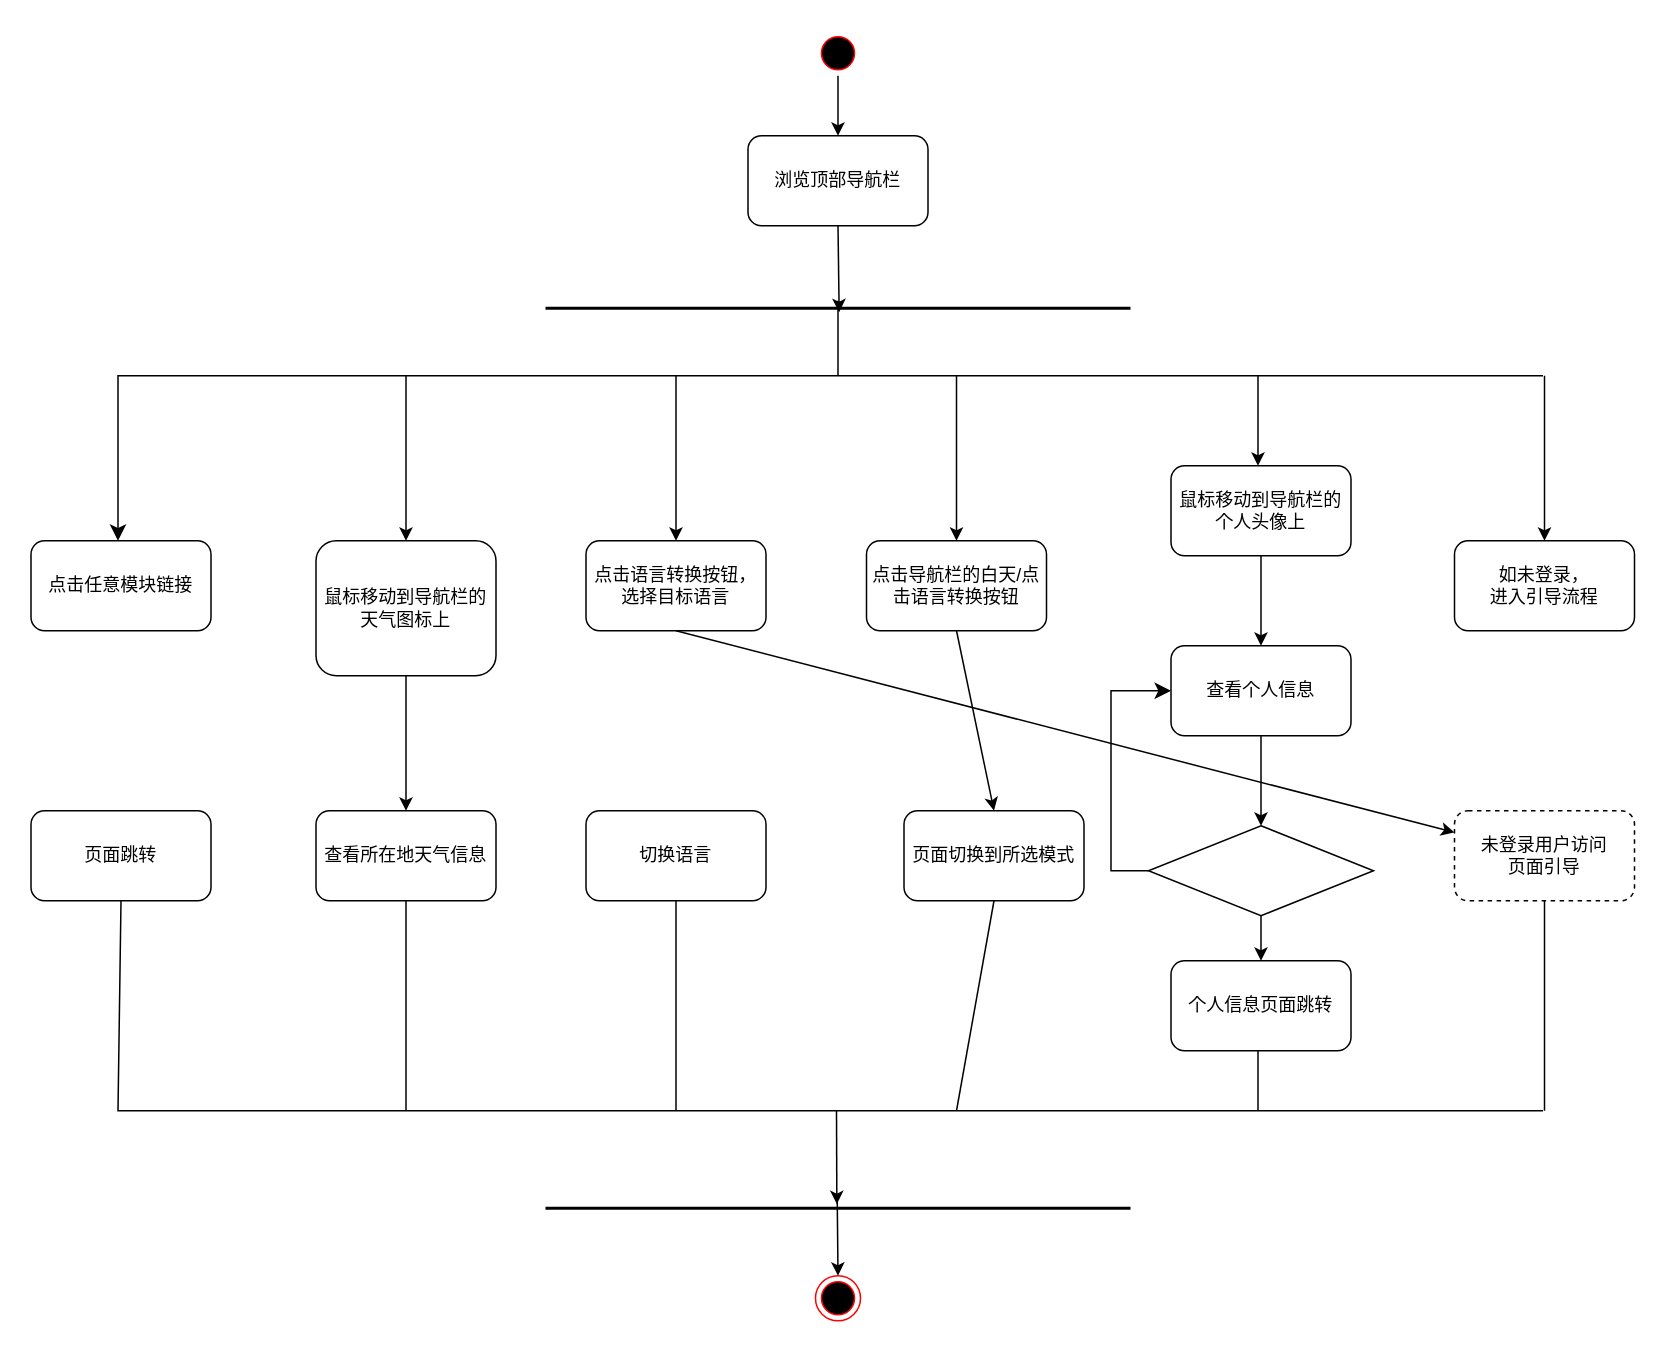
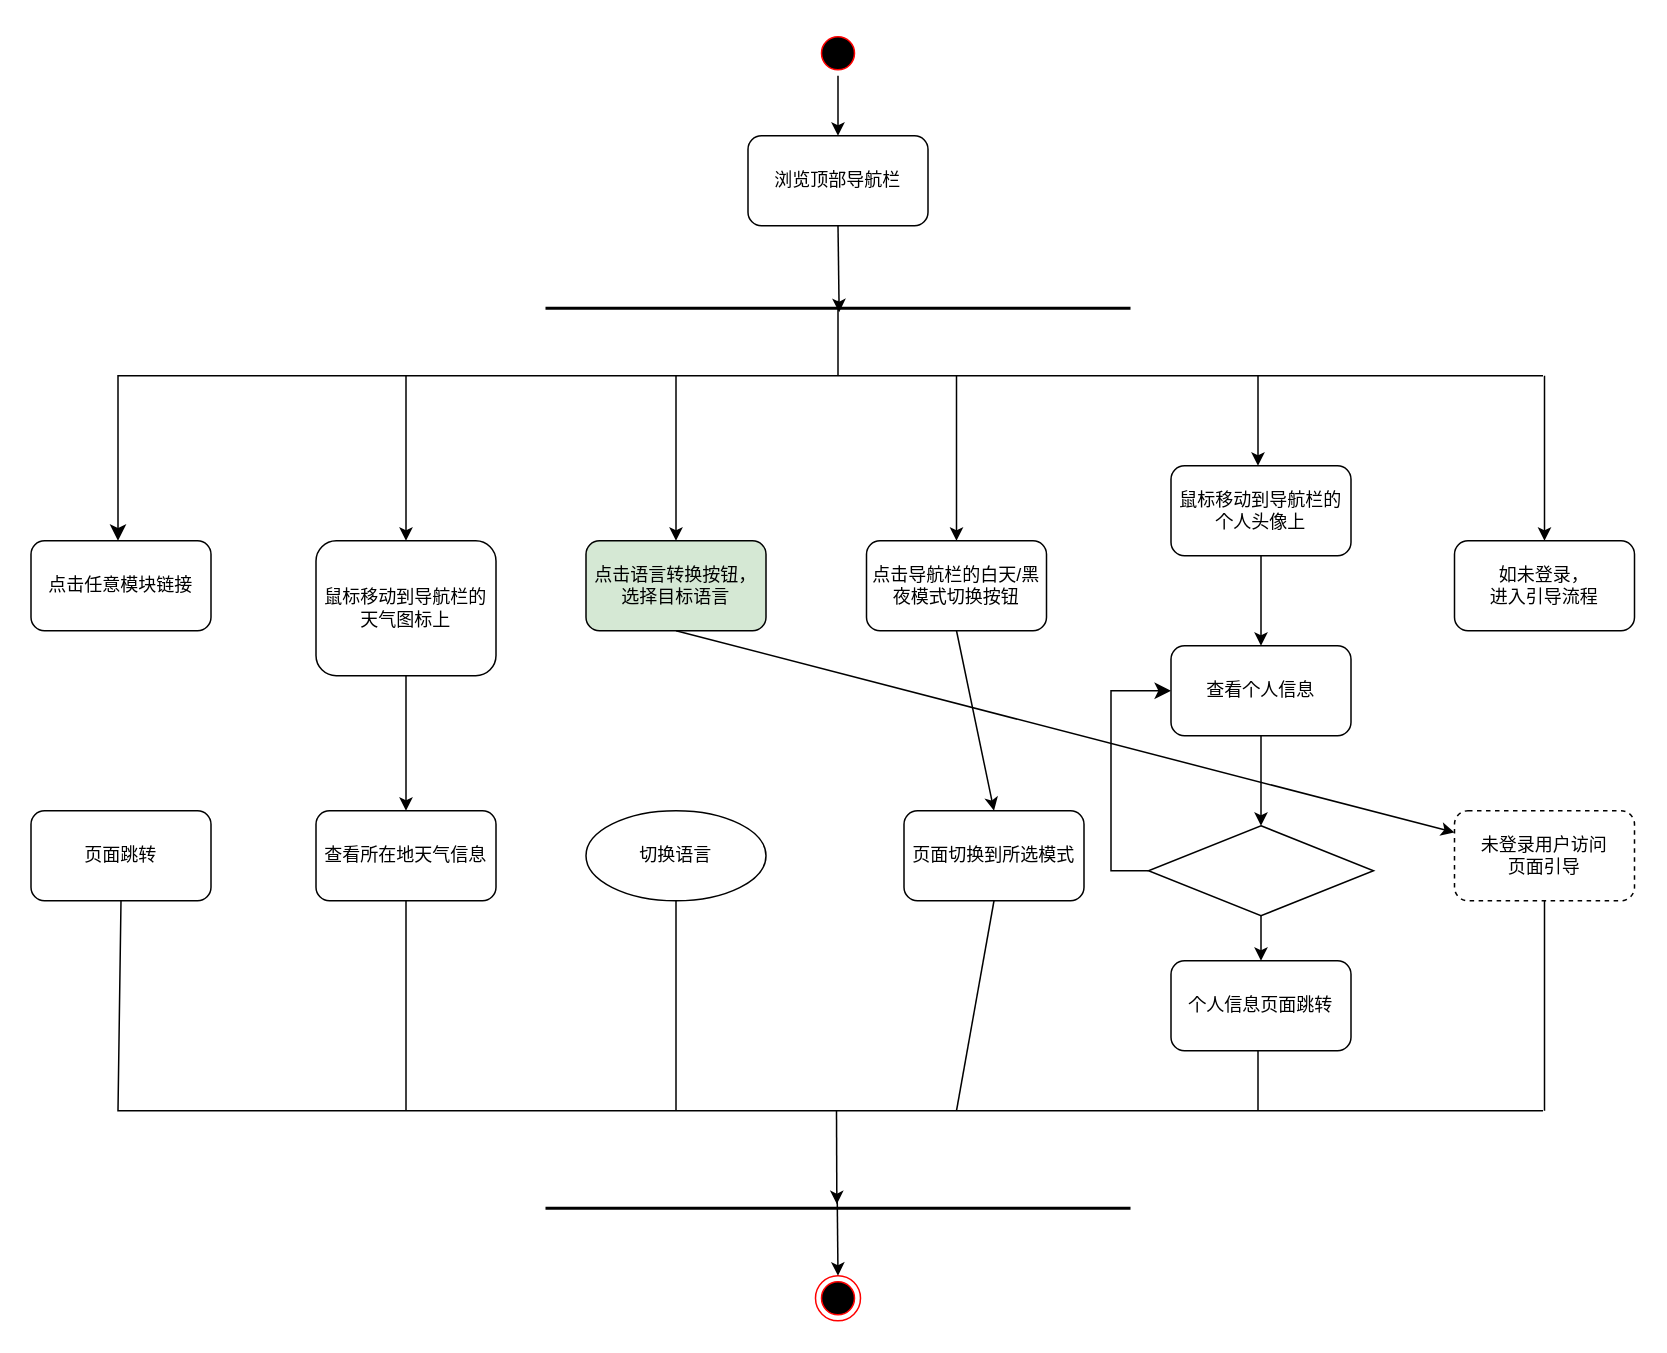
(676, 586) -> (676, 586)
(956, 586) -> (956, 586)
(676, 856) -> (676, 856)
